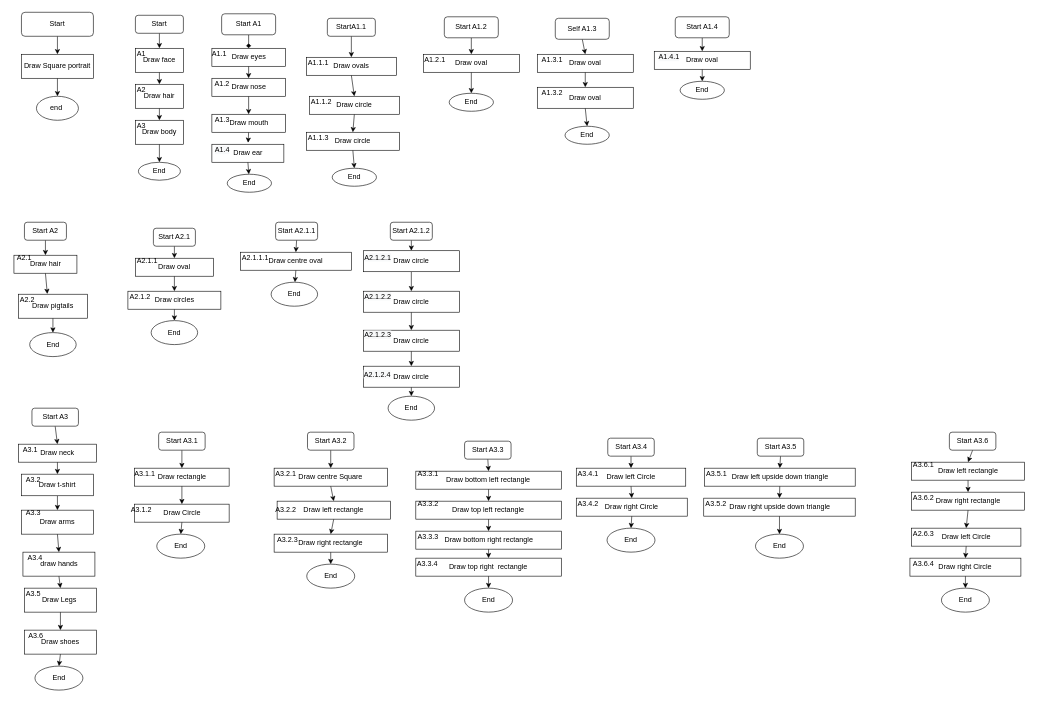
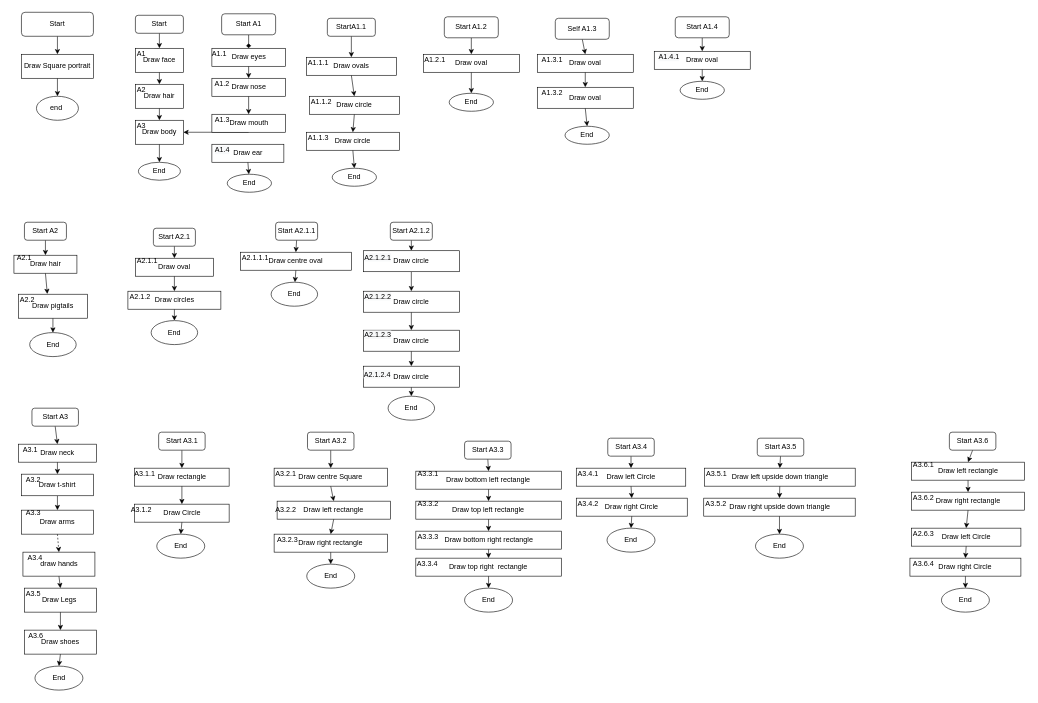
(248, 136) -> (248, 132)
(58, 541) -> (58, 541)
